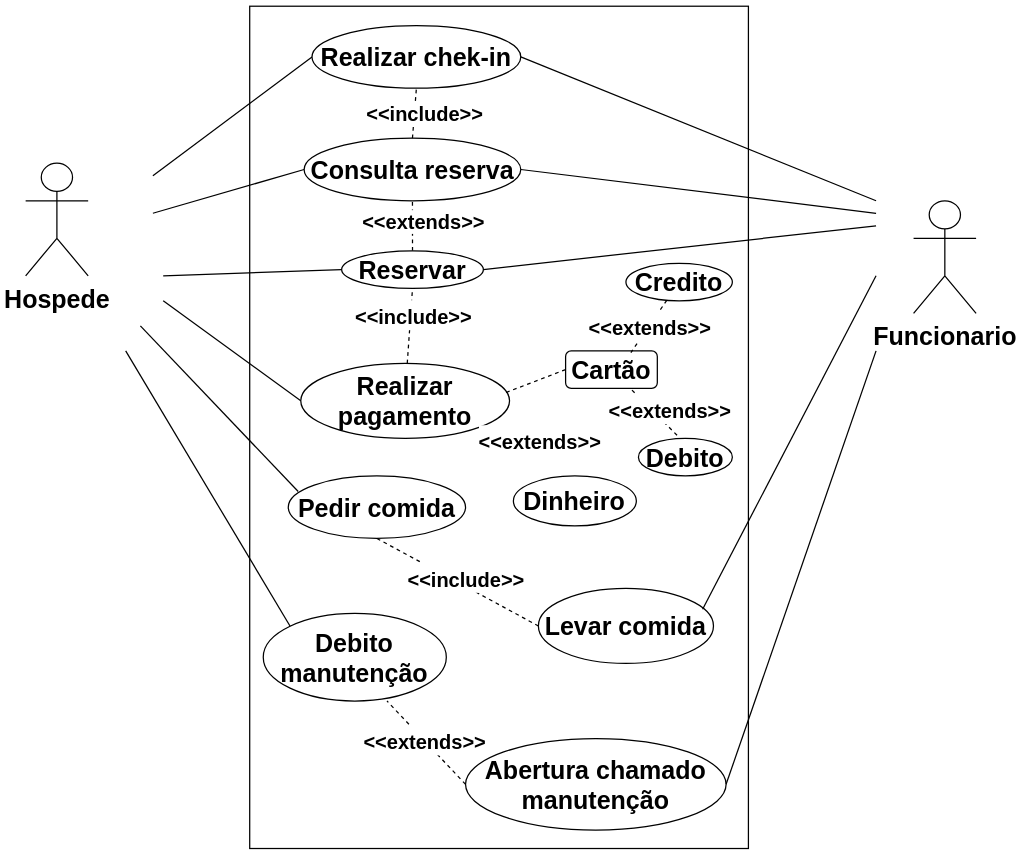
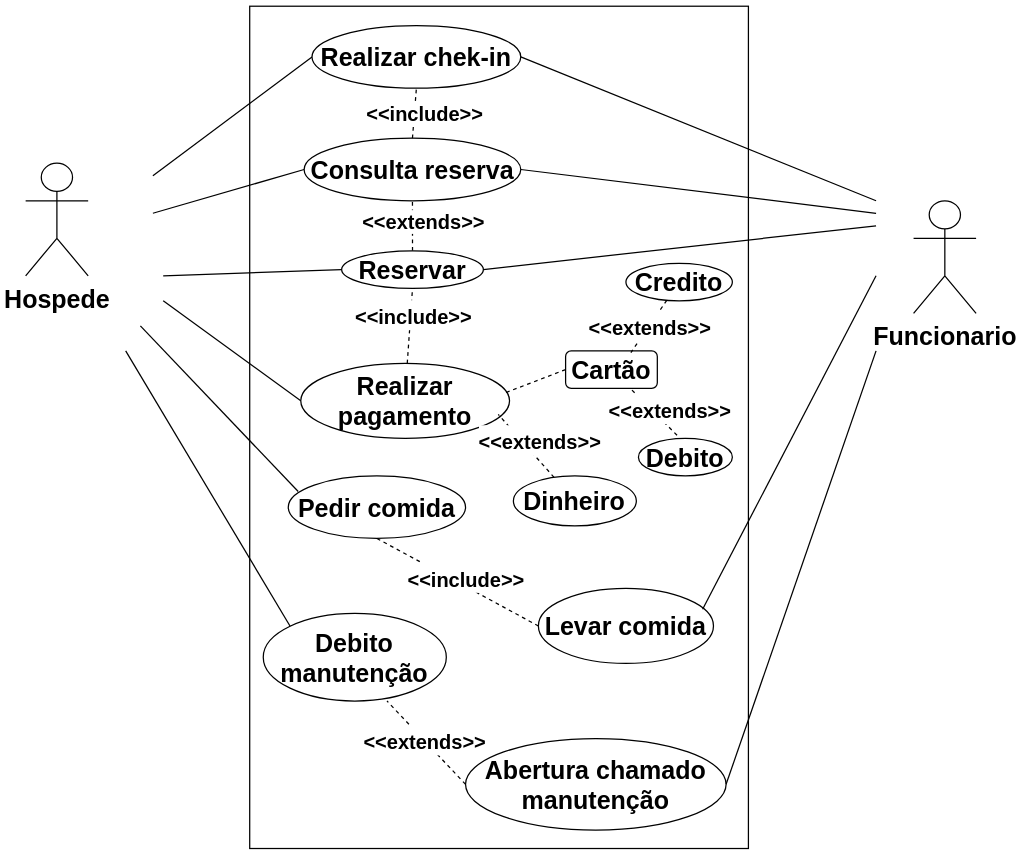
none -> (544, 467)
